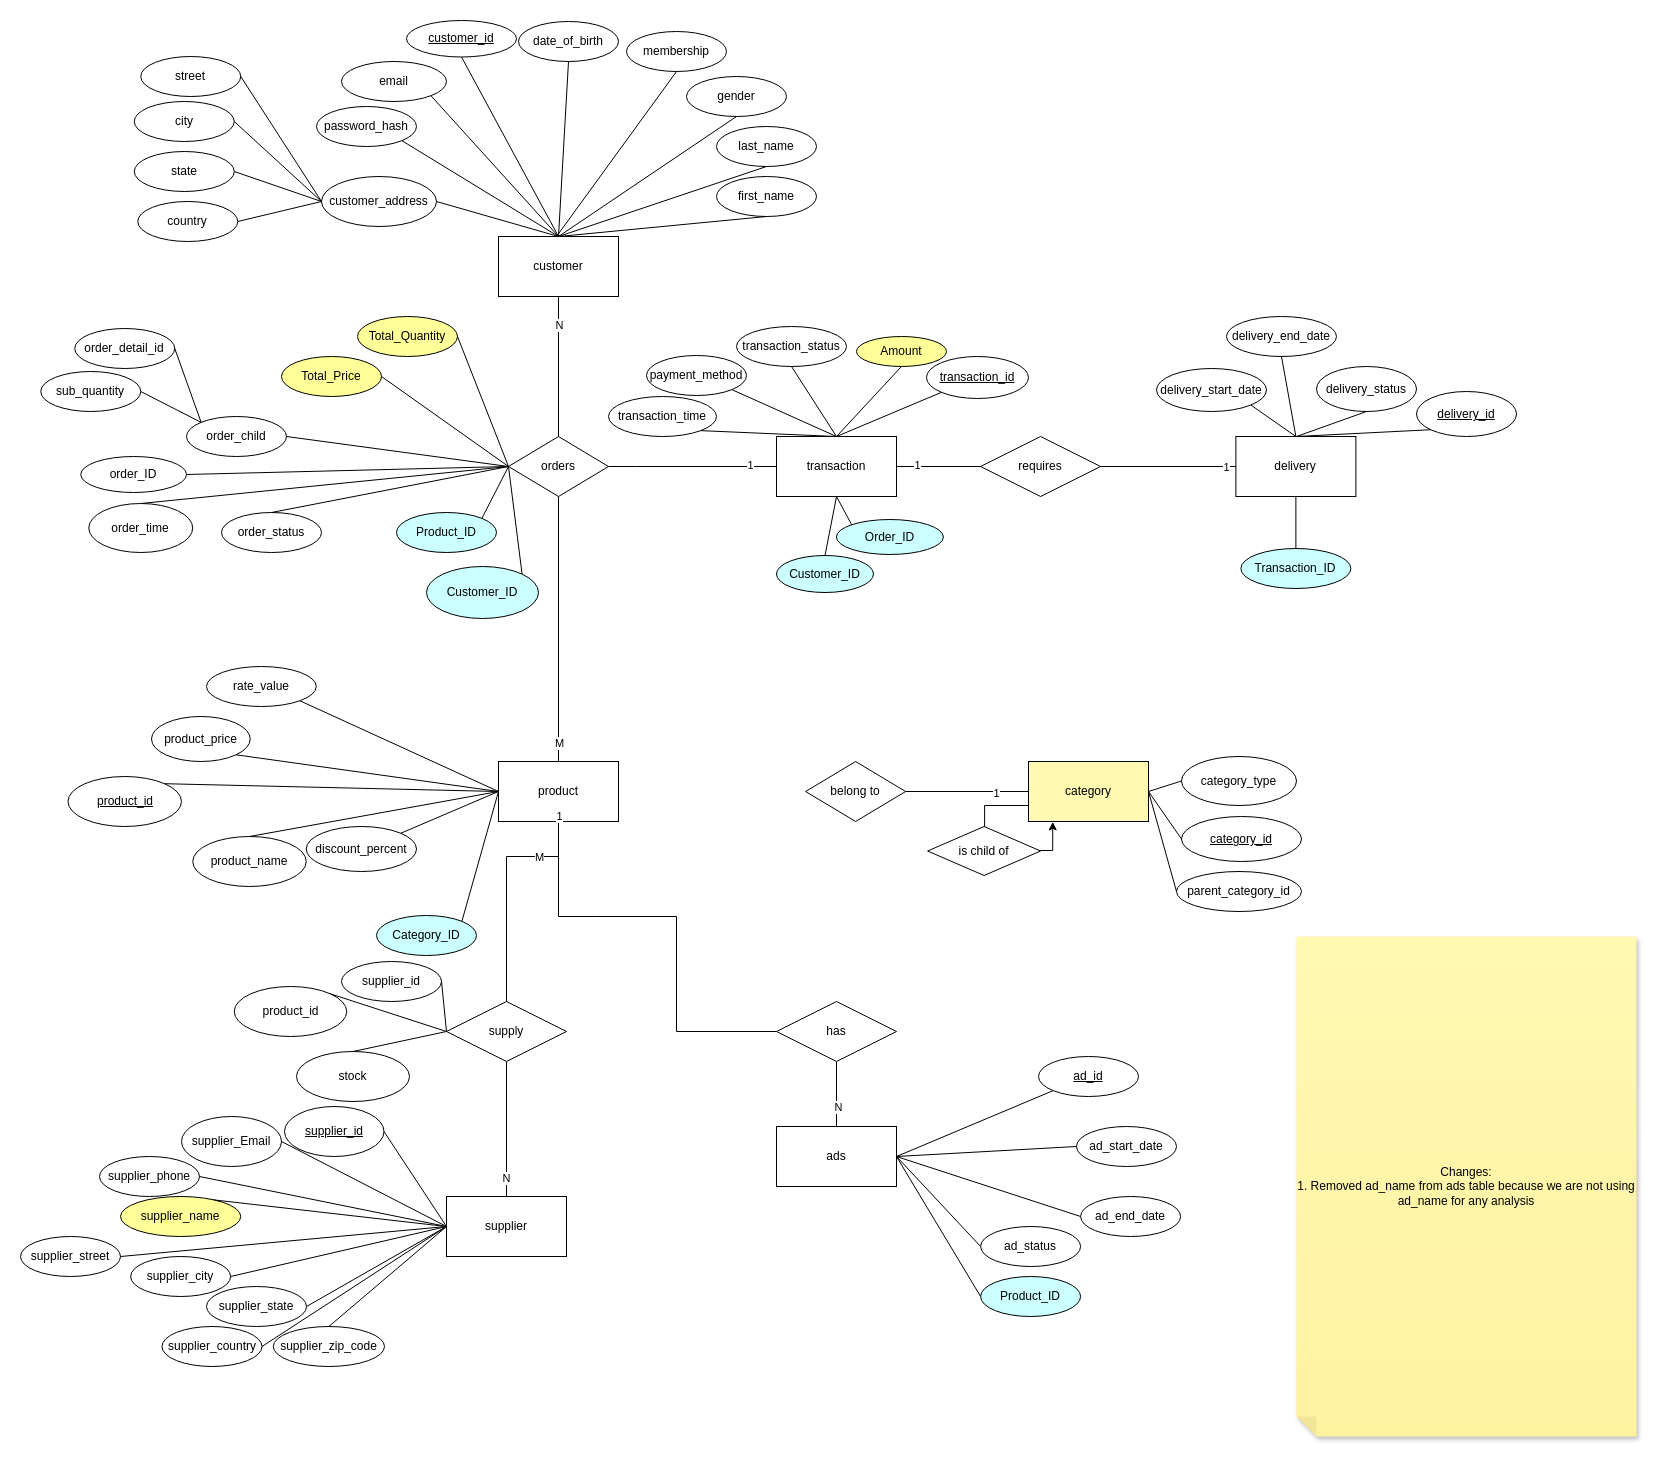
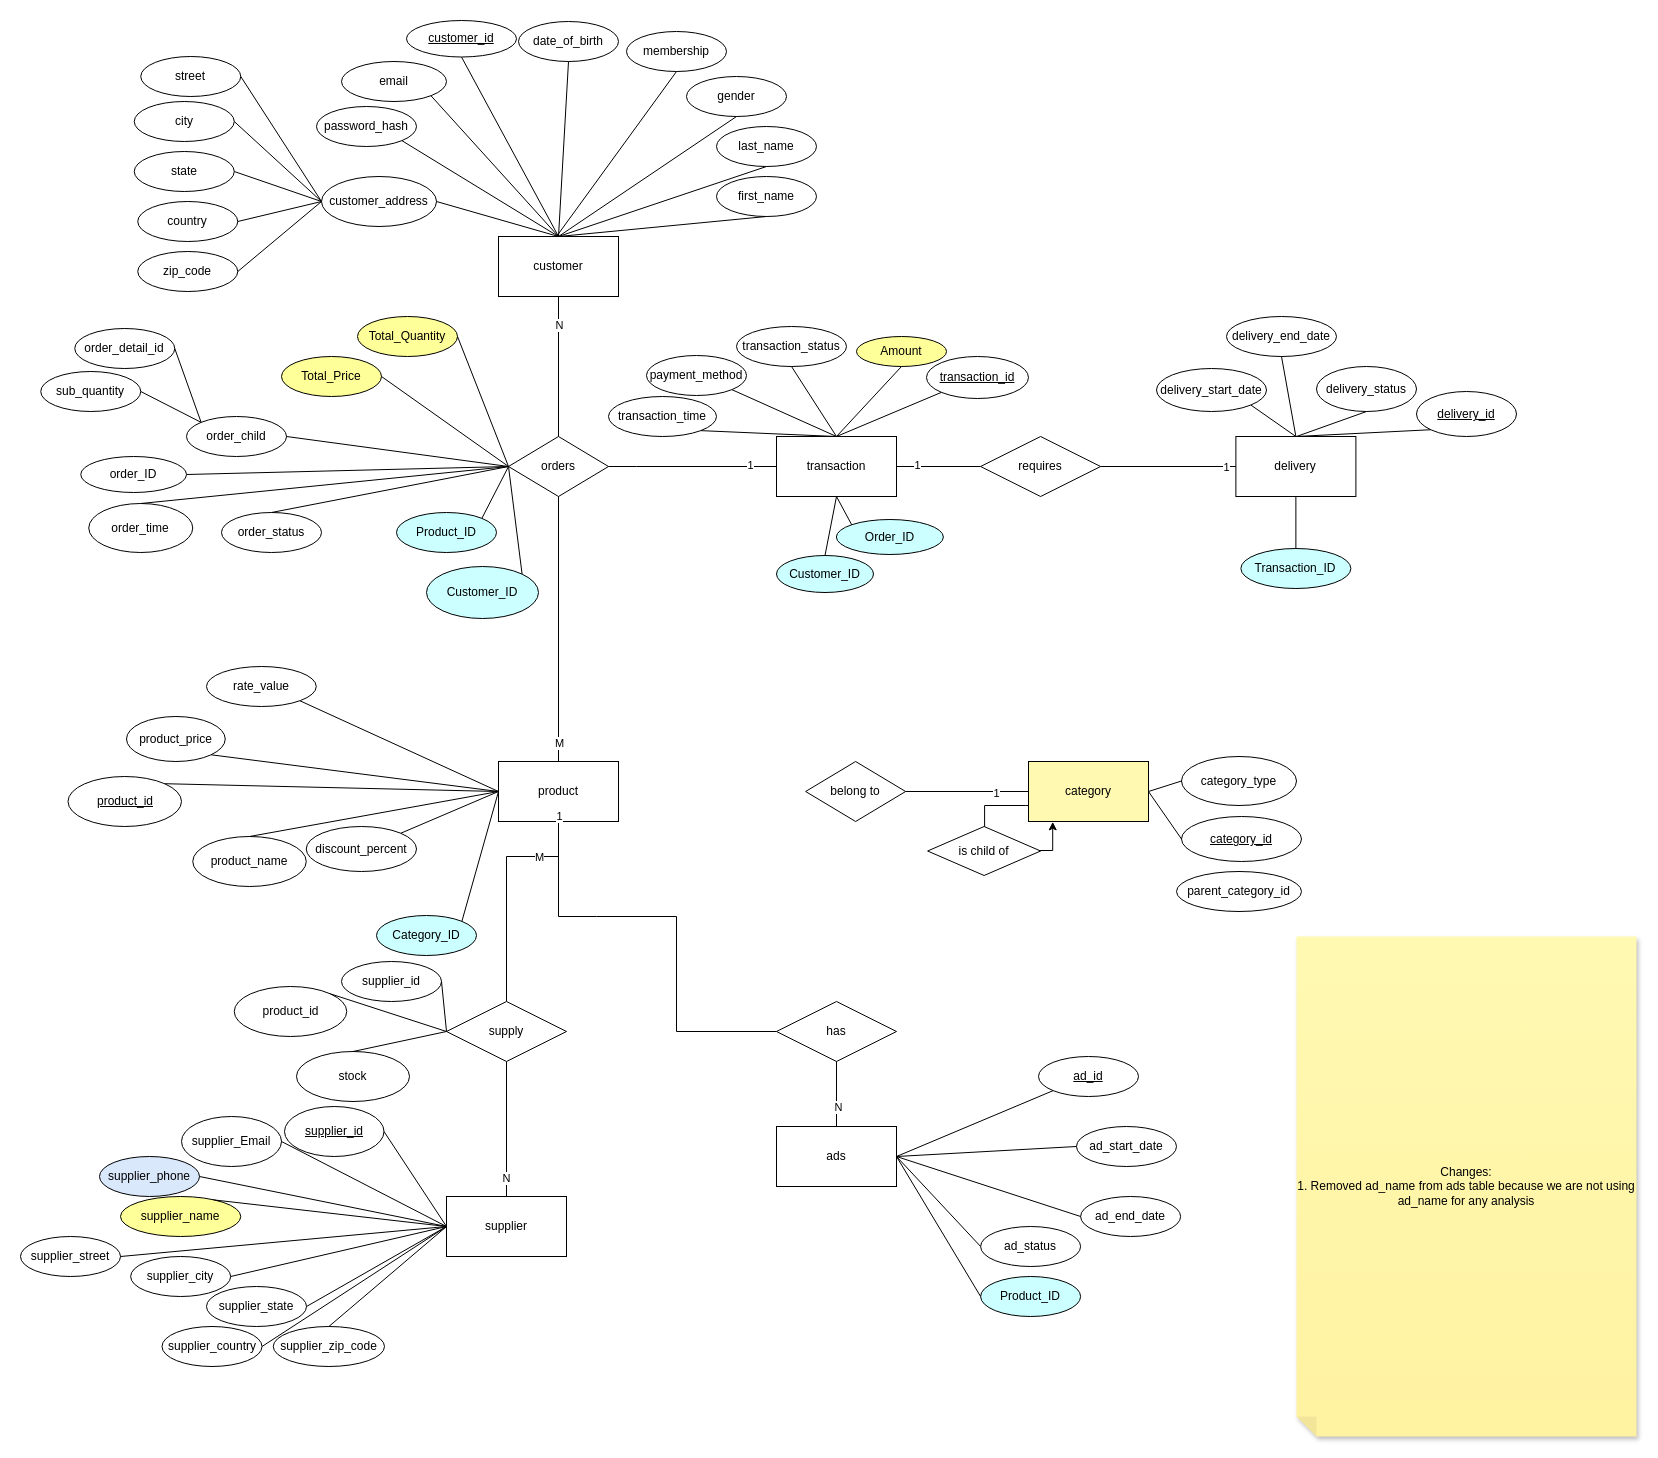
none -> (279, 237)
none -> (188, 272)
(201, 739) -> (176, 739)
(1163, 844) -> none
(150, 1177) -> (150, 1177)
